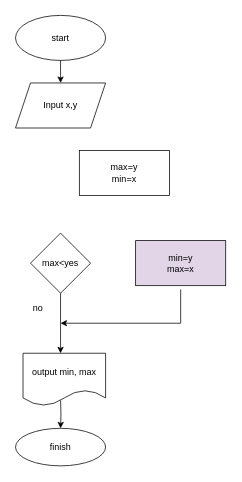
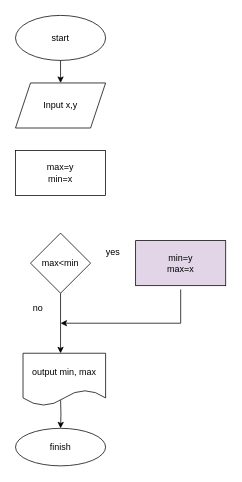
(124, 173) -> (60, 173)
none -> (113, 252)
(60, 263) -> (60, 263)
